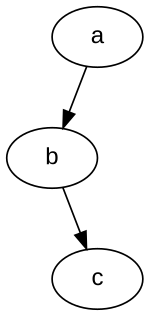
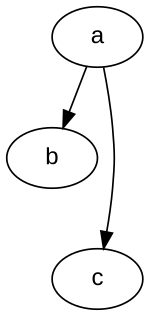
(72, 210) -> (114, 149)
